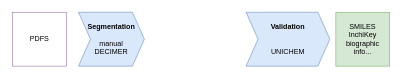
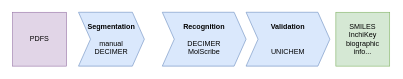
(39, 39) -> (39, 39)
none -> (204, 39)
